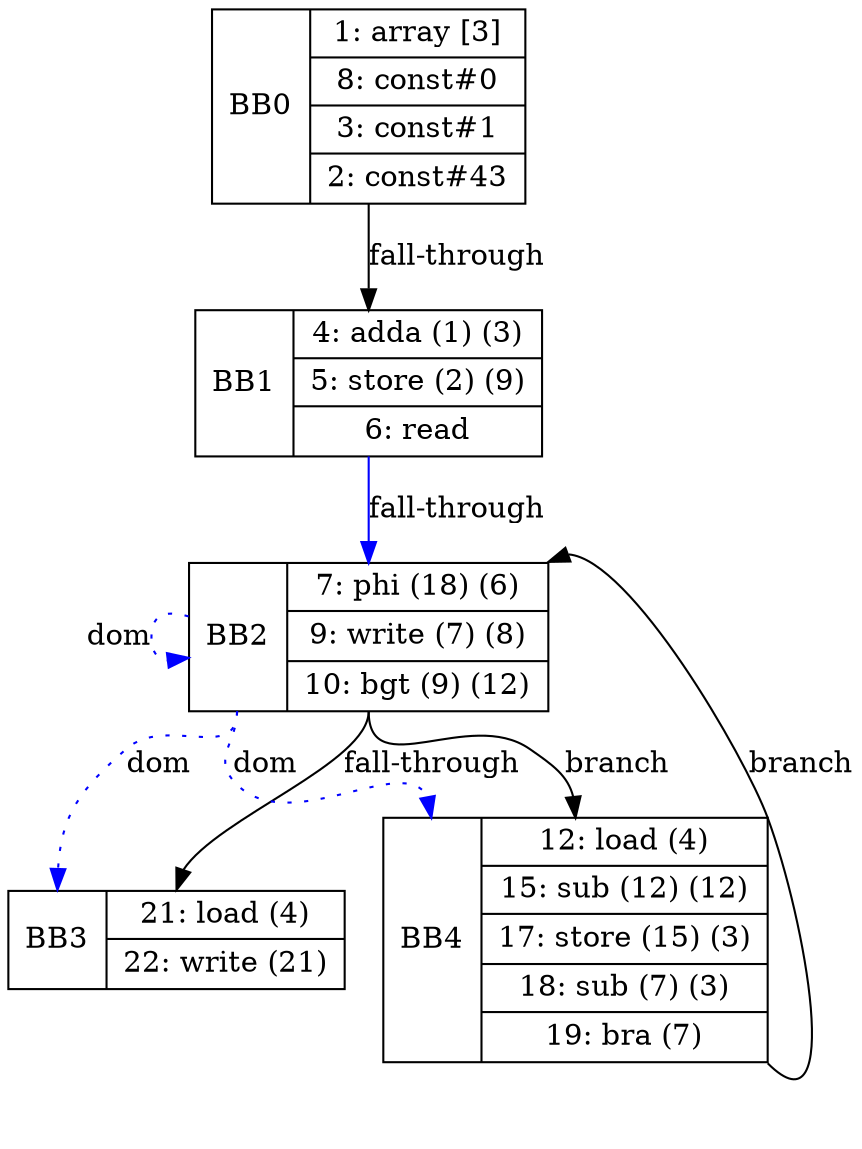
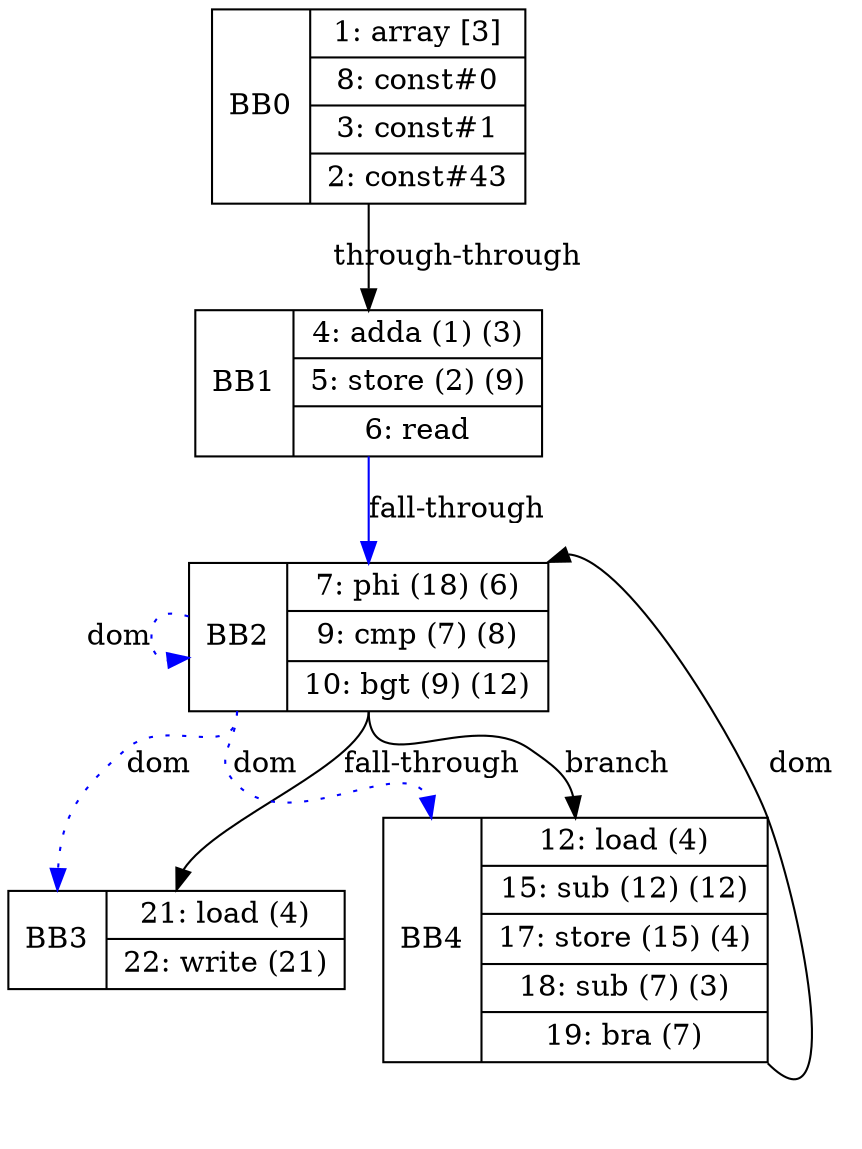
(457, 257) -> (457, 257)
(418, 635) -> (418, 635)
(801, 765) -> (801, 765)
(625, 938) -> (625, 938)
